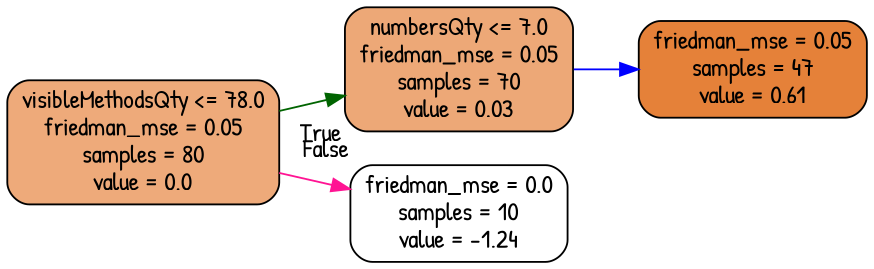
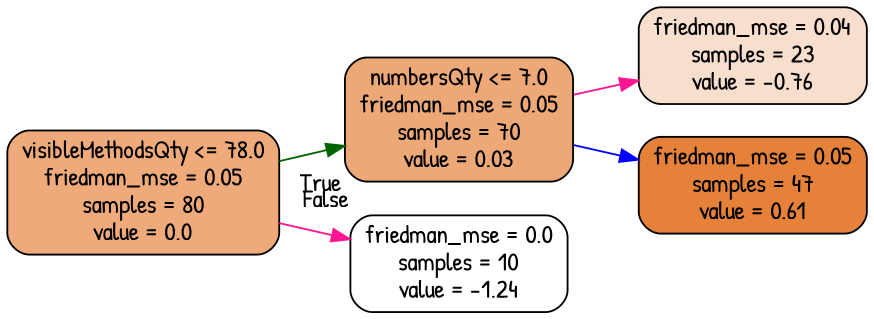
none -> (753, 56)
